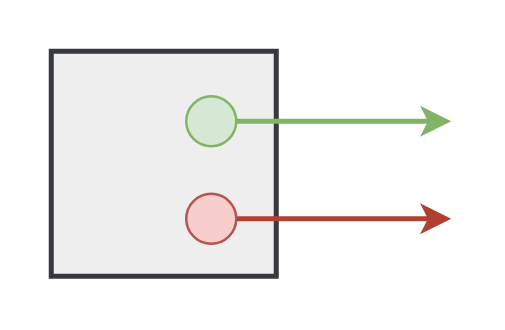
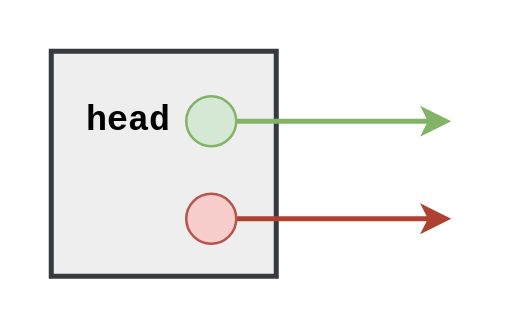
none -> (126, 121)
